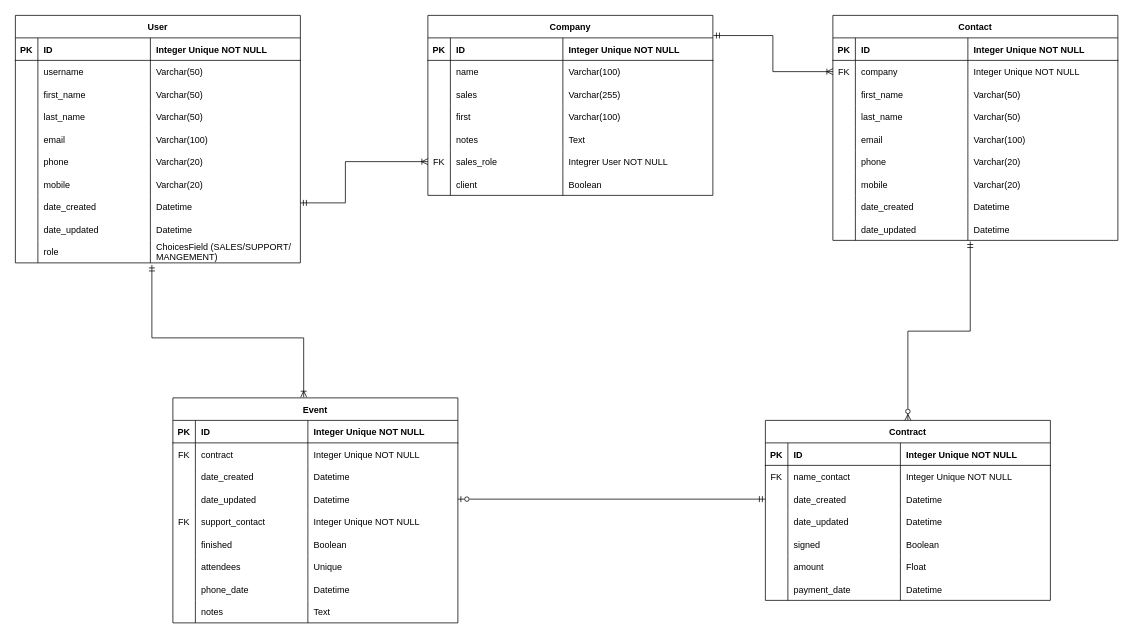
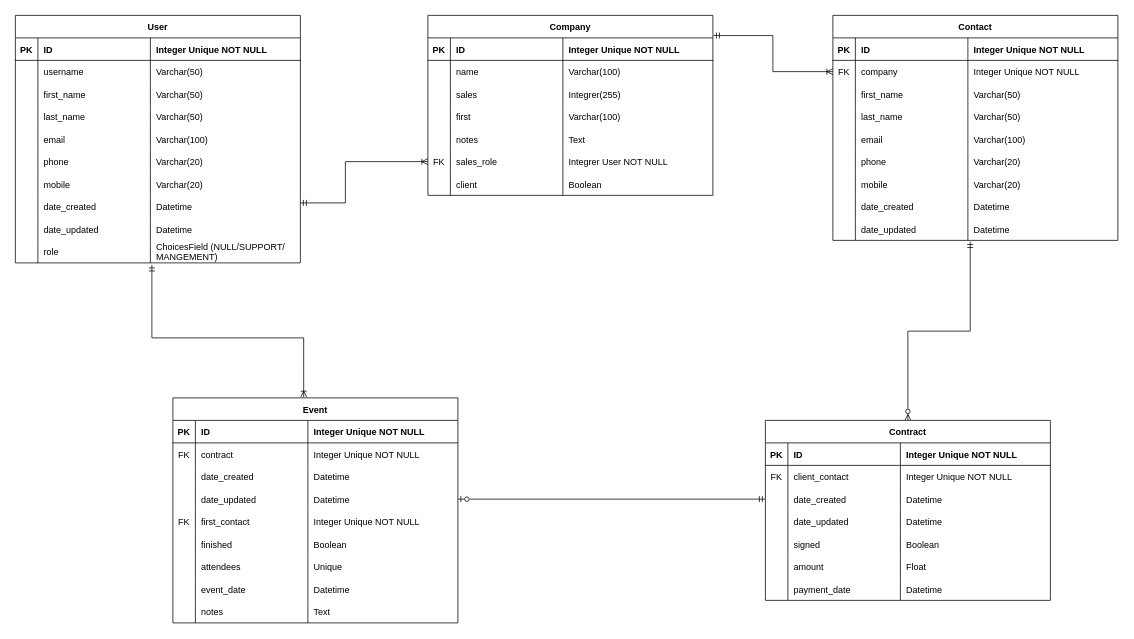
(599, 95) -> (601, 95)
(222, 247) -> (219, 247)
(824, 477) -> (826, 477)
(239, 522) -> (233, 522)
(226, 590) -> (226, 590)
